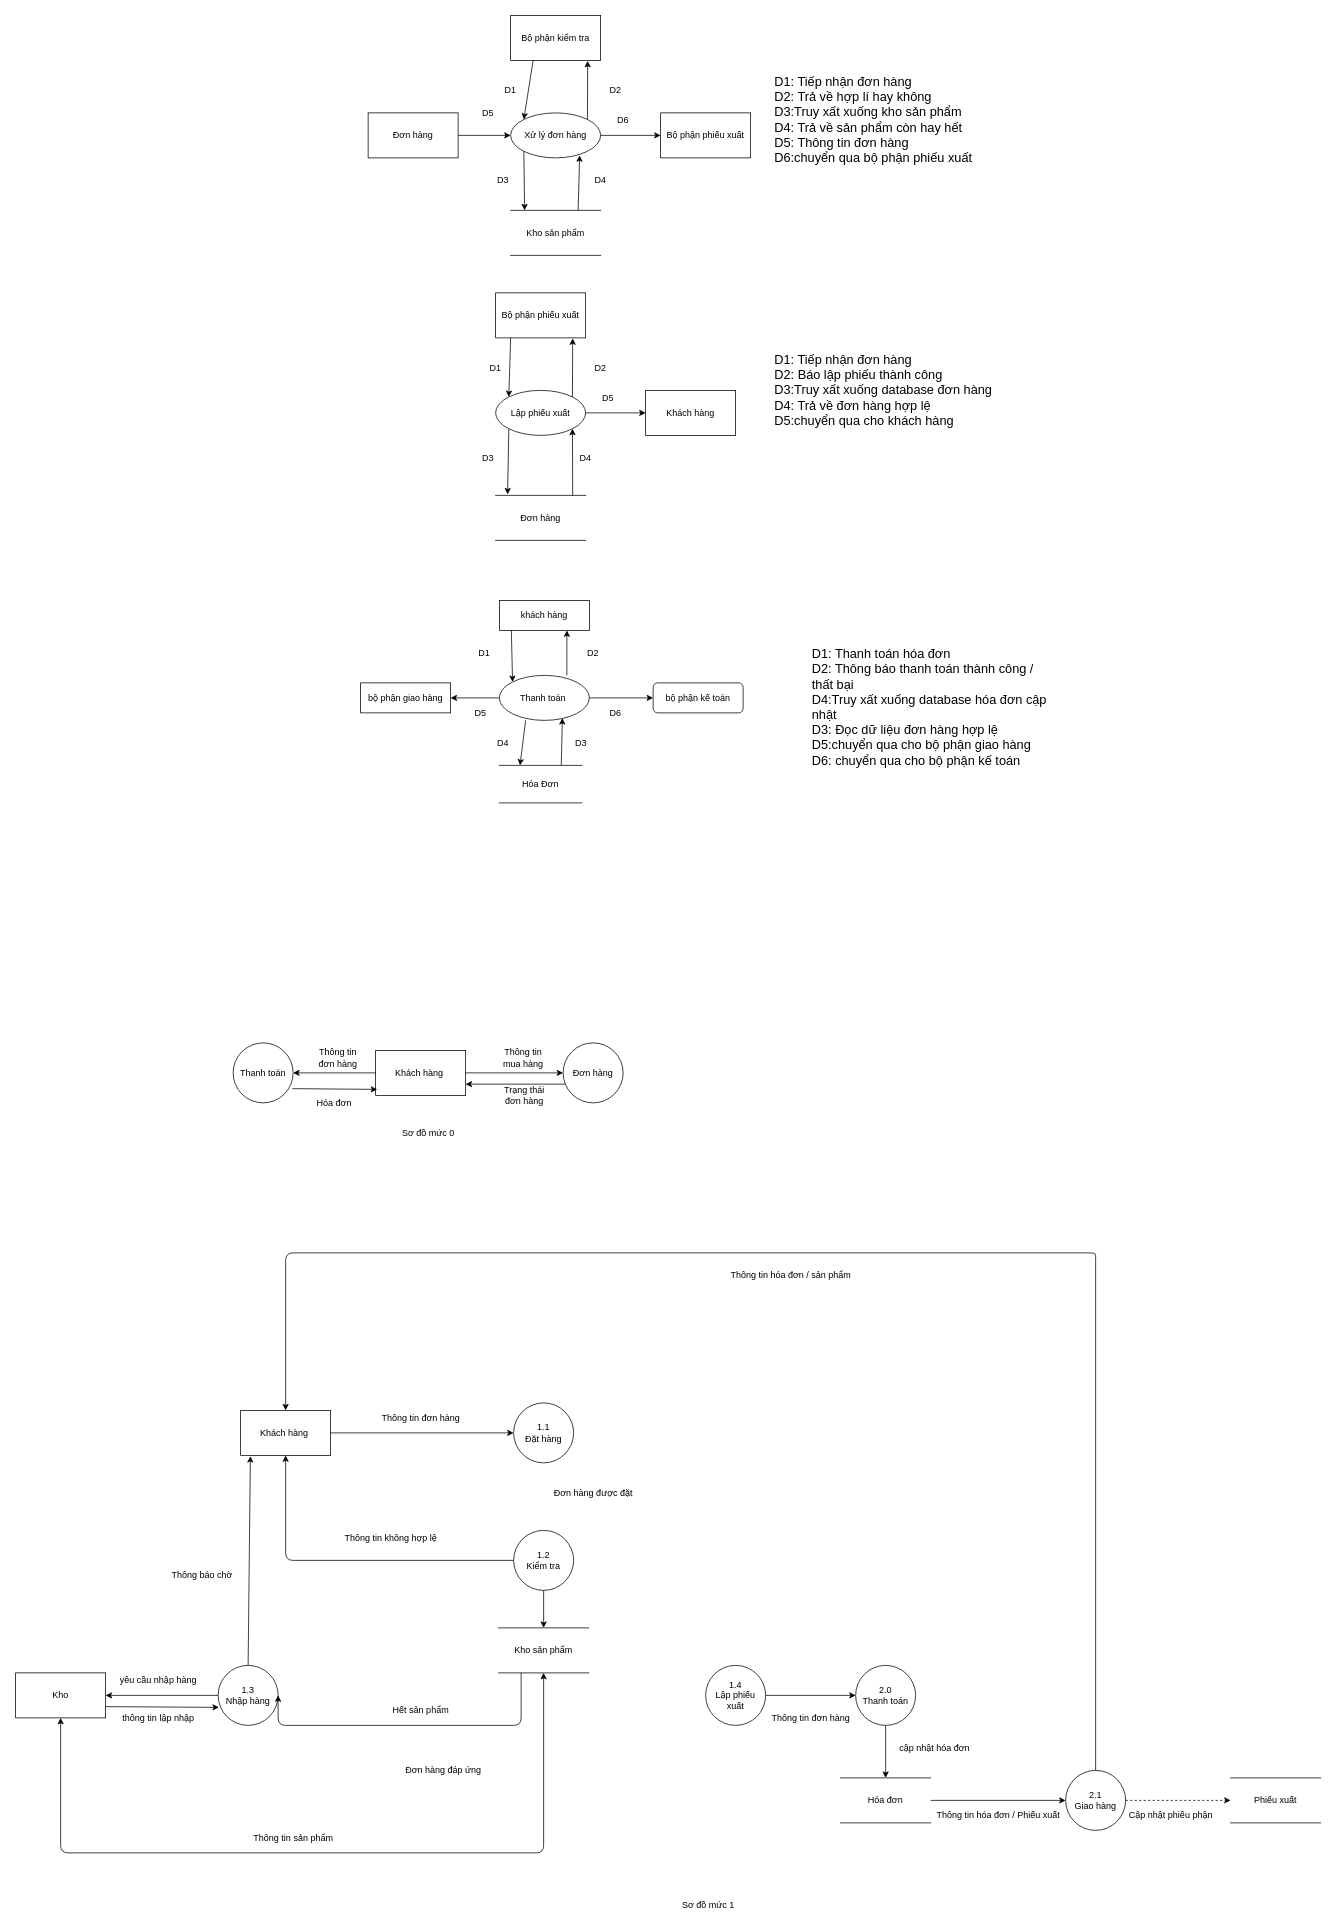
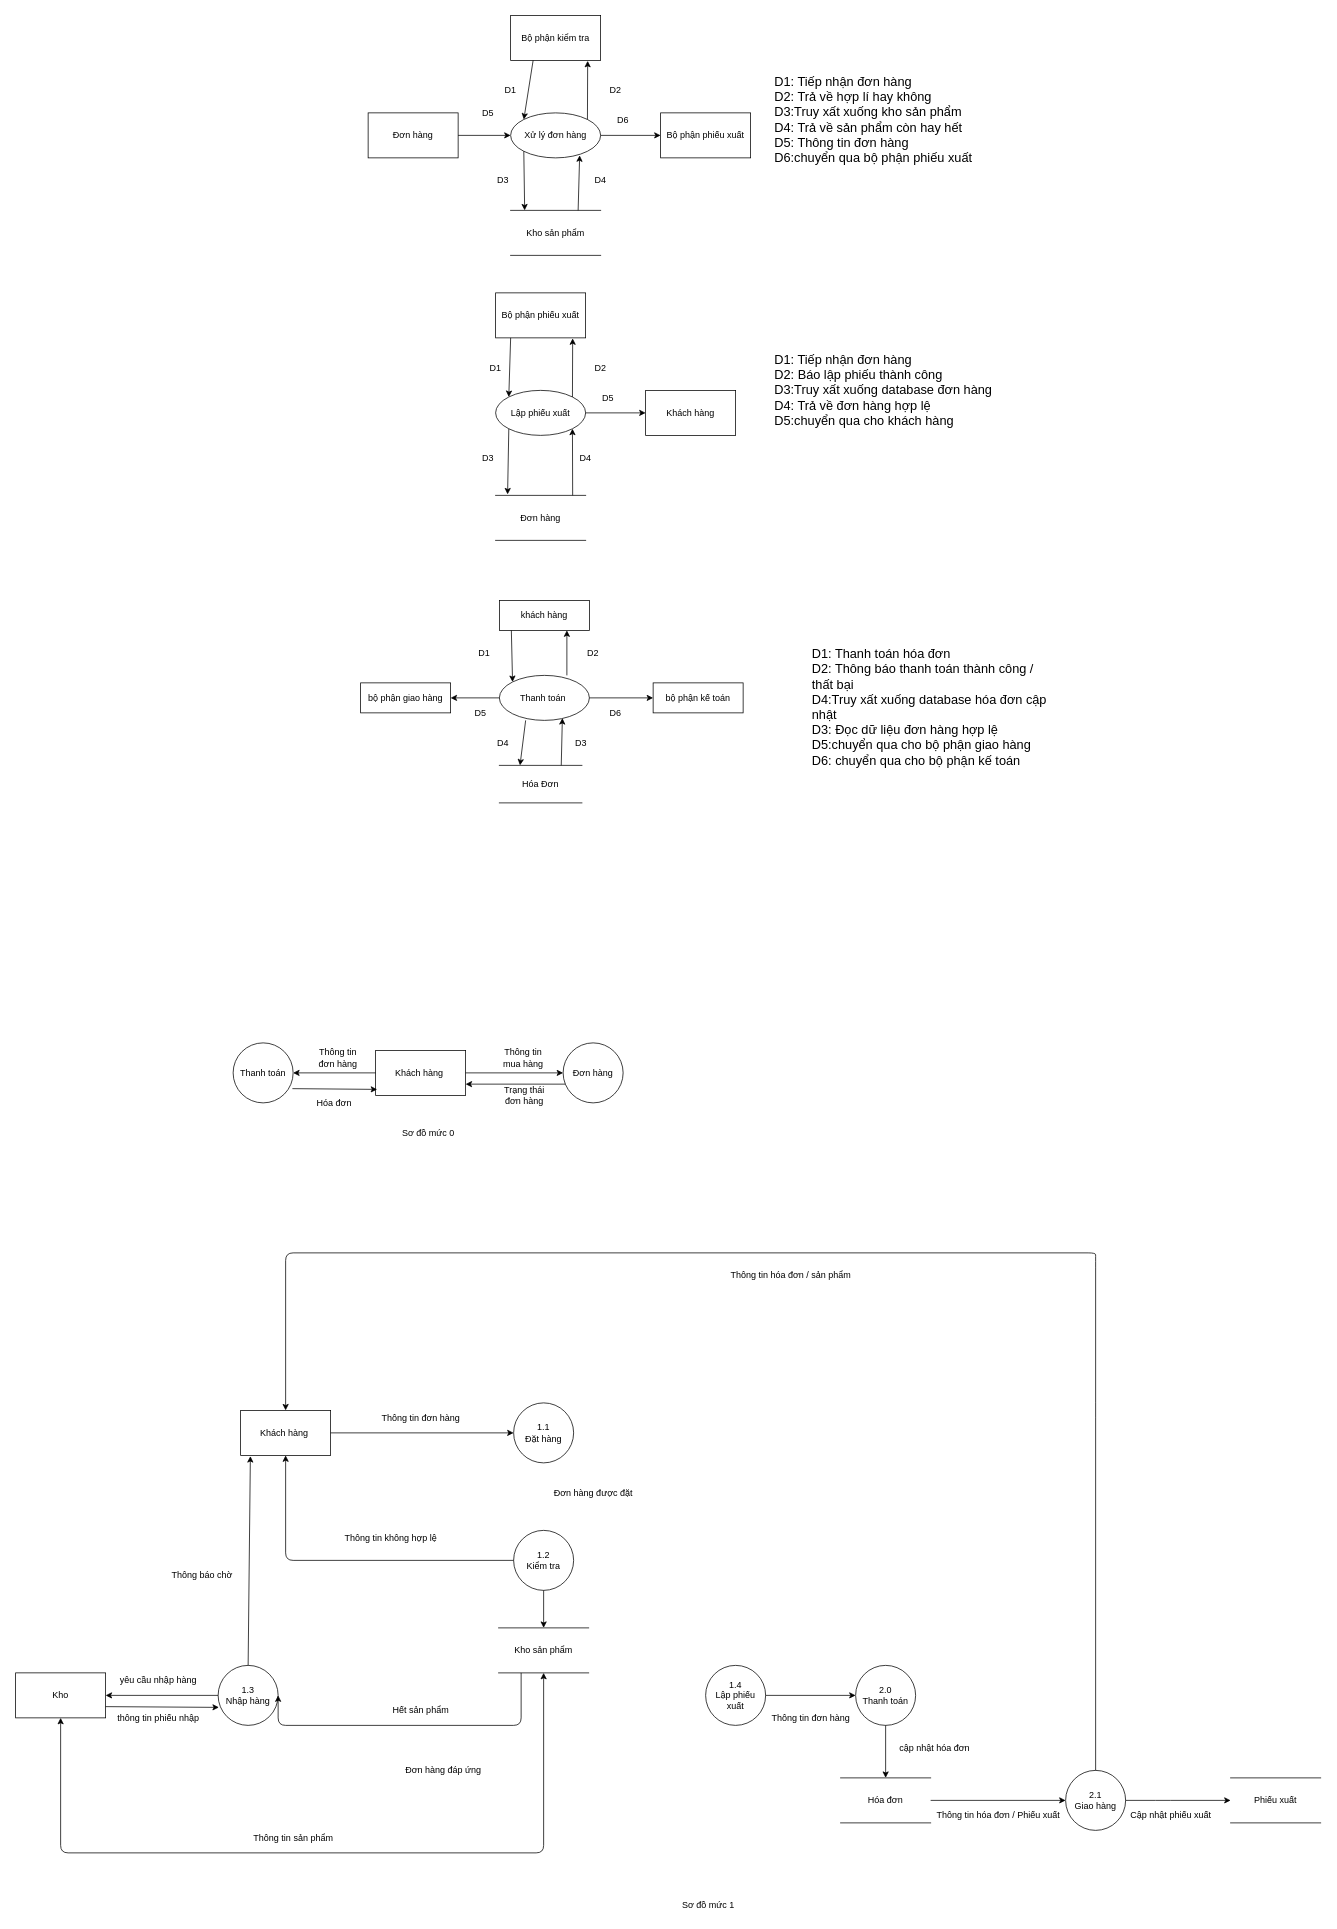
(698, 698) -> (698, 698)
(158, 1718) -> (158, 1718)
(1178, 1800) -> (1178, 1800)
(1171, 1815) -> (1171, 1815)
